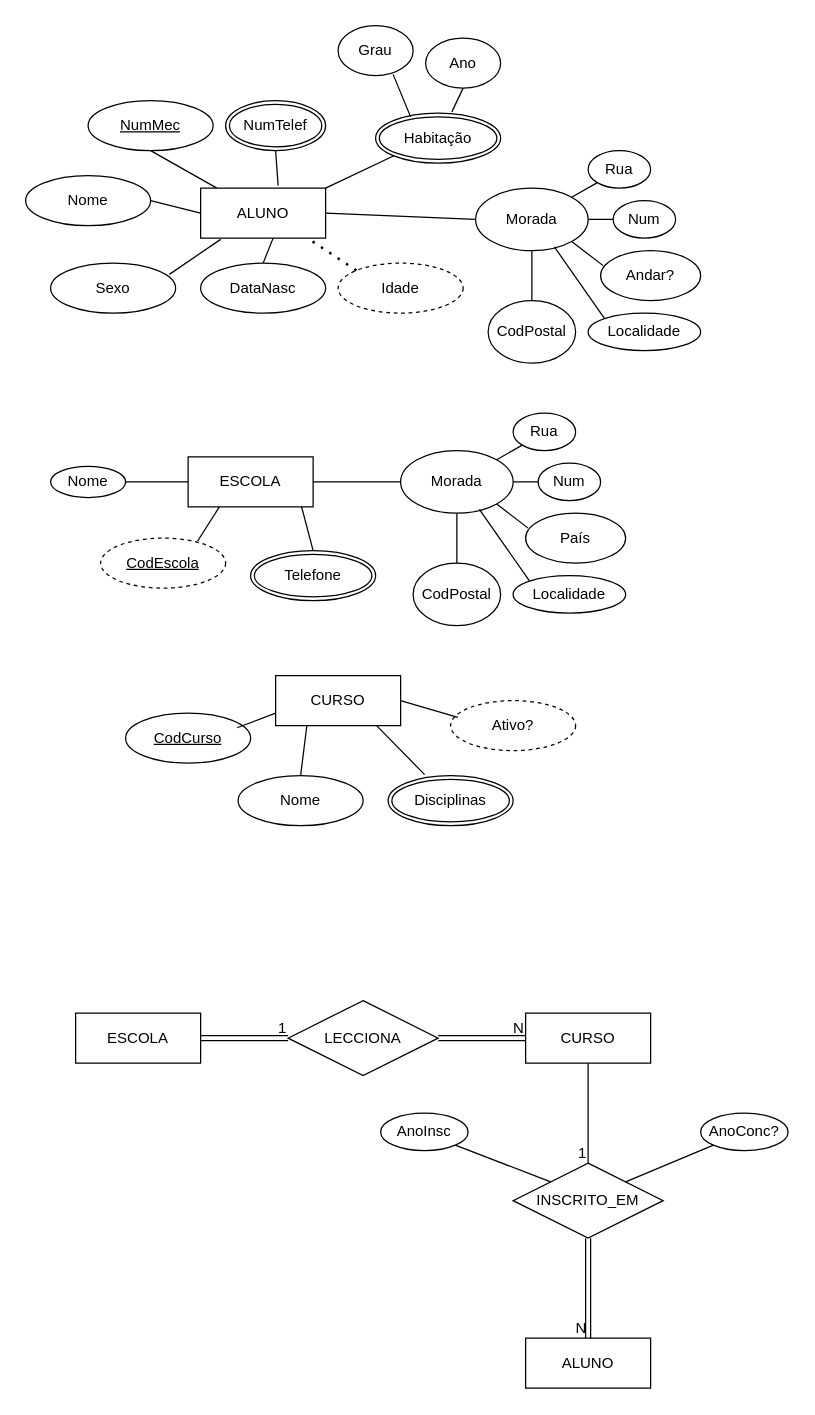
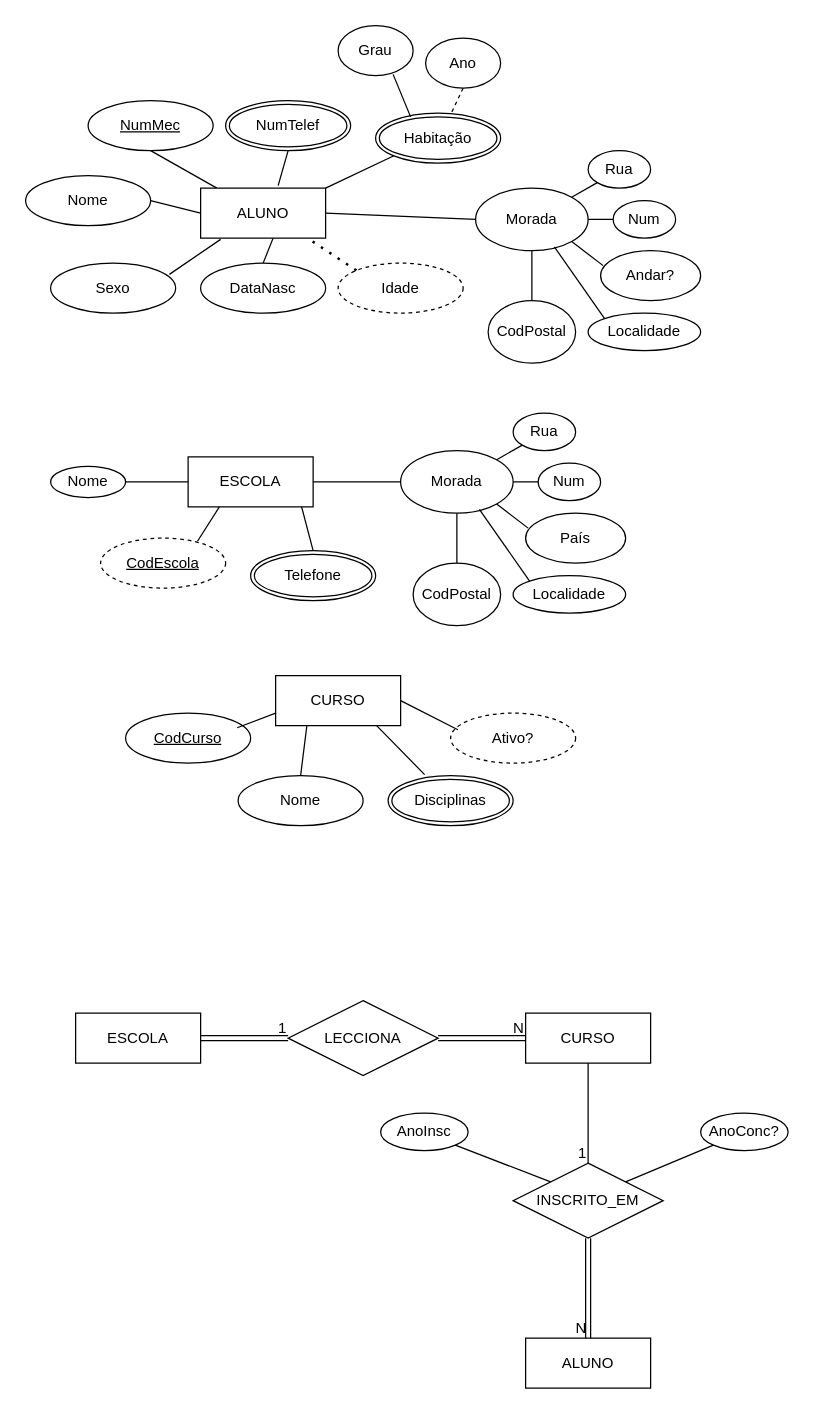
(458, 100) -> (458, 100)
(276, 126) -> (288, 126)
(513, 726) -> (513, 738)
